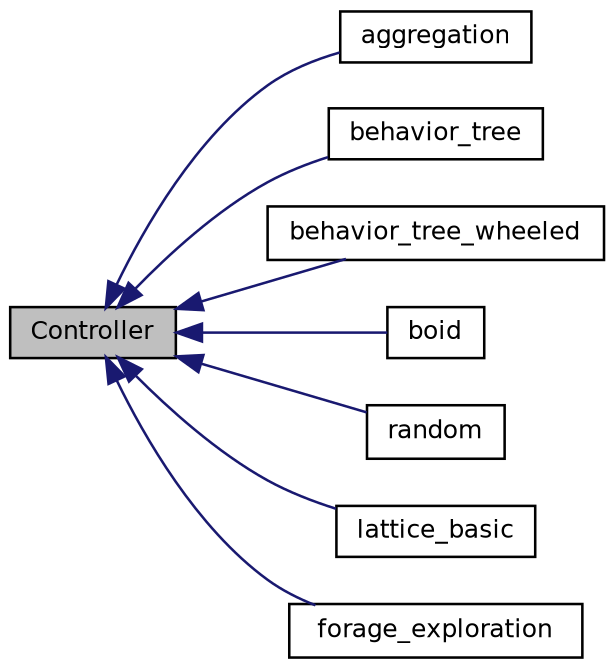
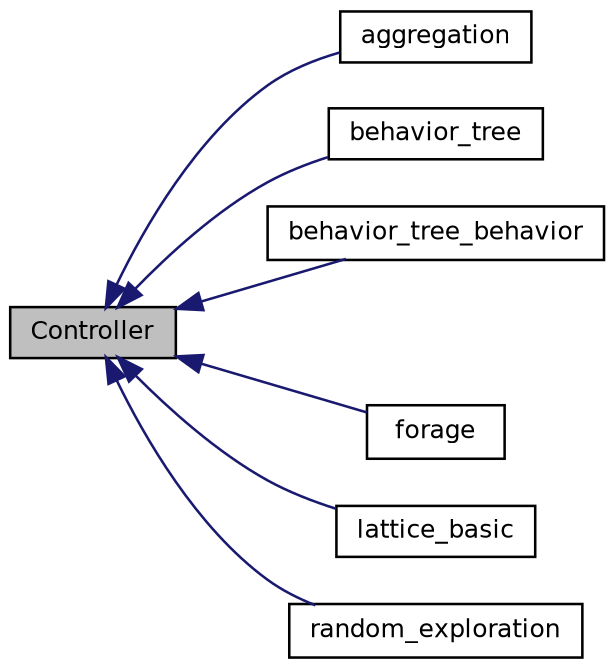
(436, 233) -> (436, 233)
(436, 333) -> none
(436, 432) -> (436, 432)
(436, 631) -> (436, 631)
